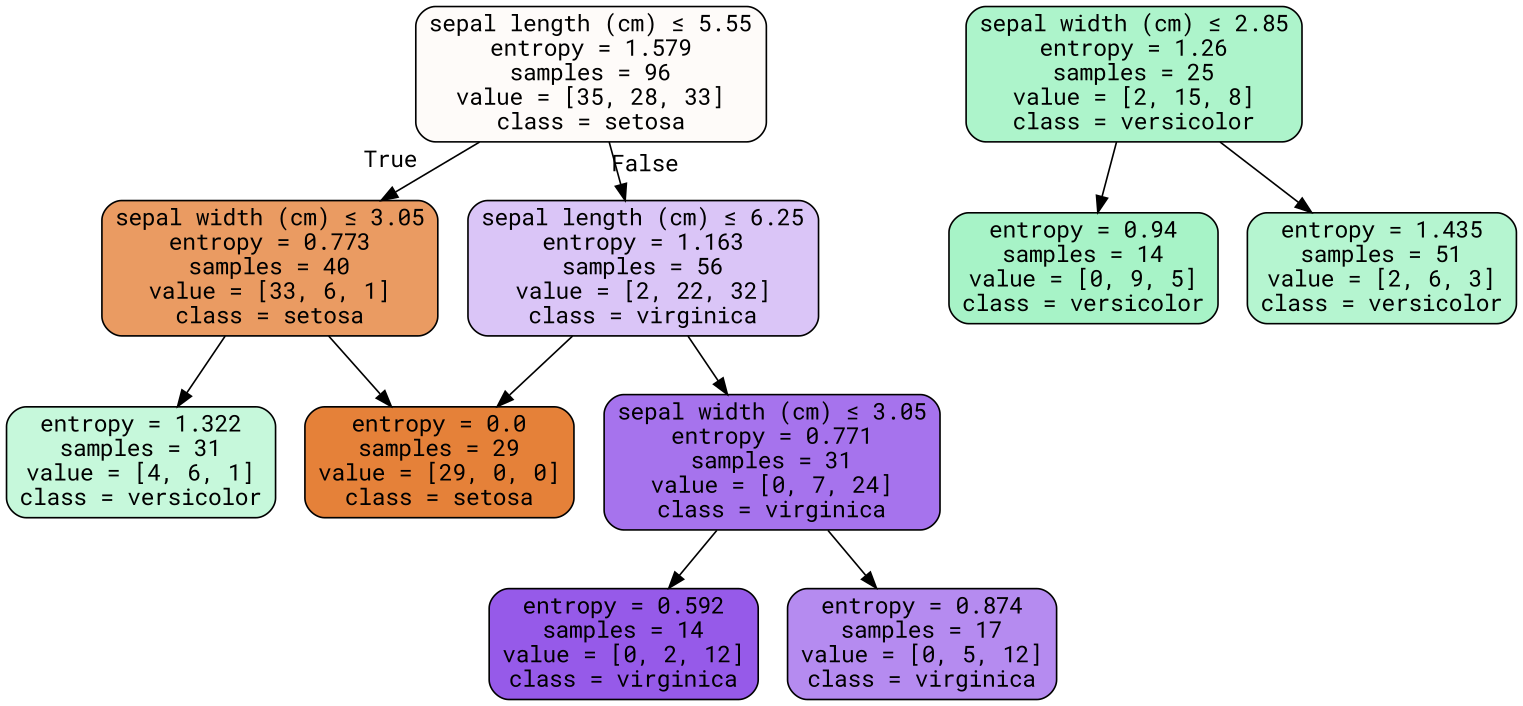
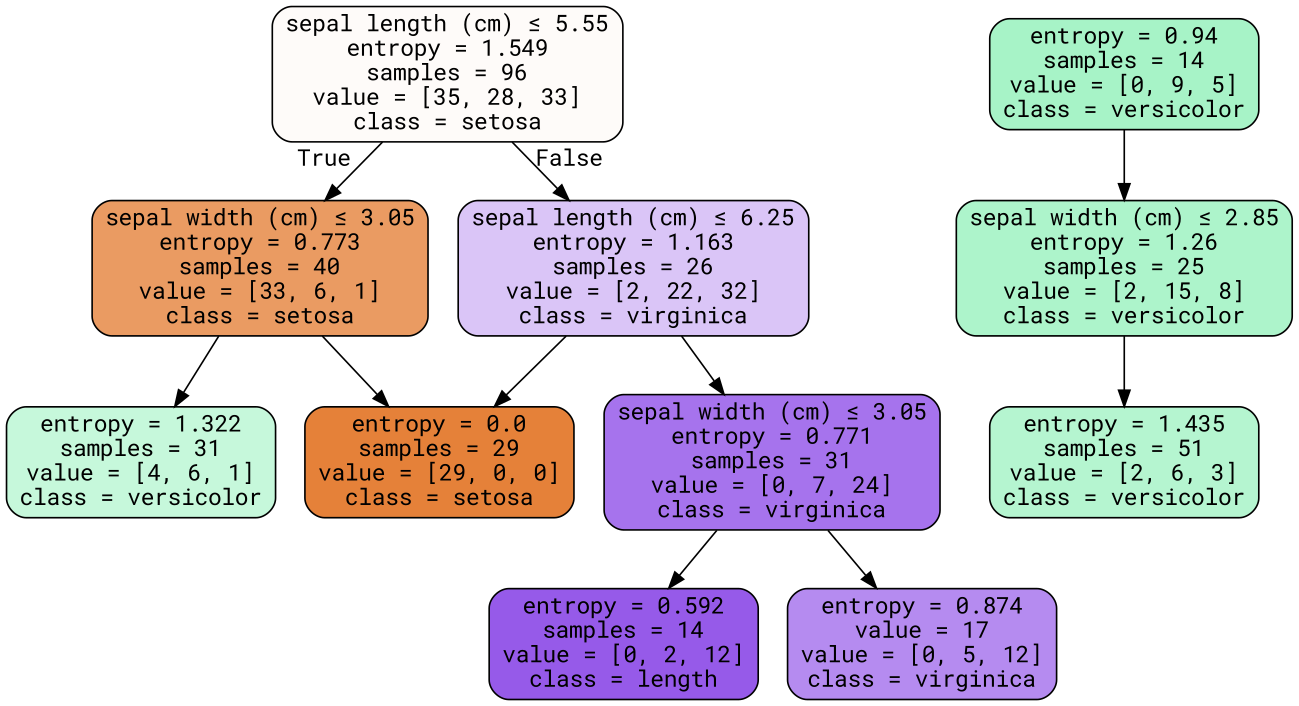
(591, 49) -> (448, 49)
(1109, 169) -> (1124, 157)
(643, 267) -> (633, 267)
(922, 631) -> (922, 631)
(624, 680) -> (624, 680)
